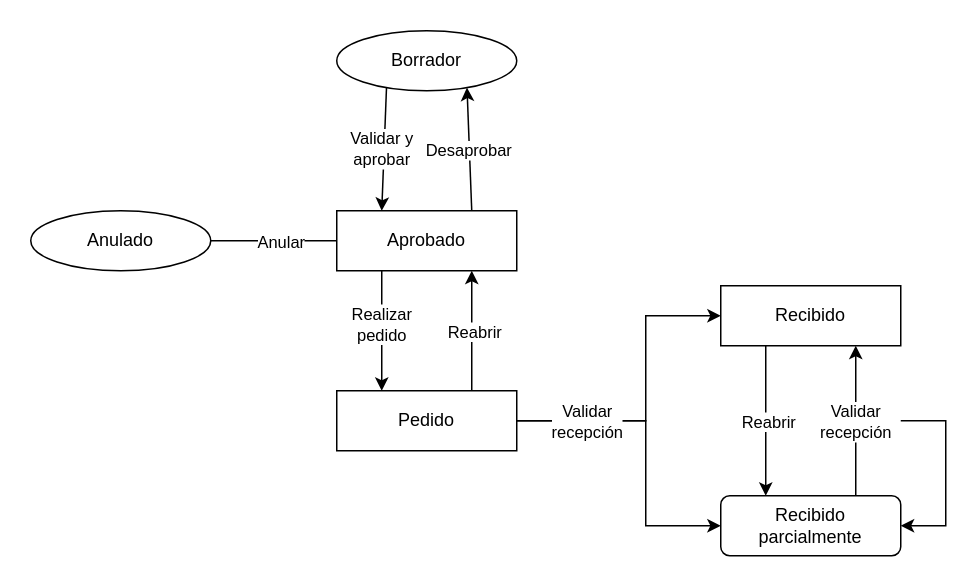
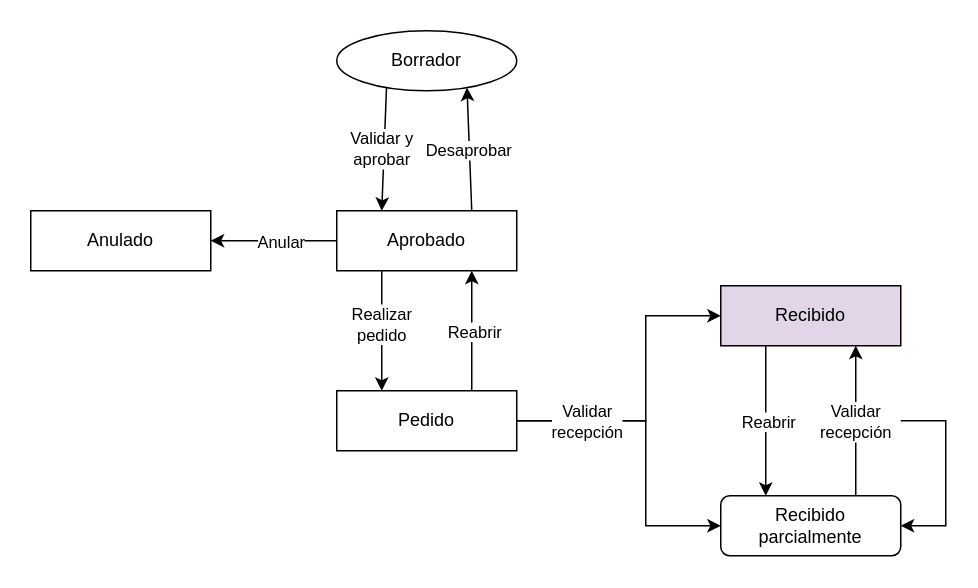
(121, 241) -> (121, 241)
(217, 241) -> (222, 241)
(811, 316) -> (811, 316)
